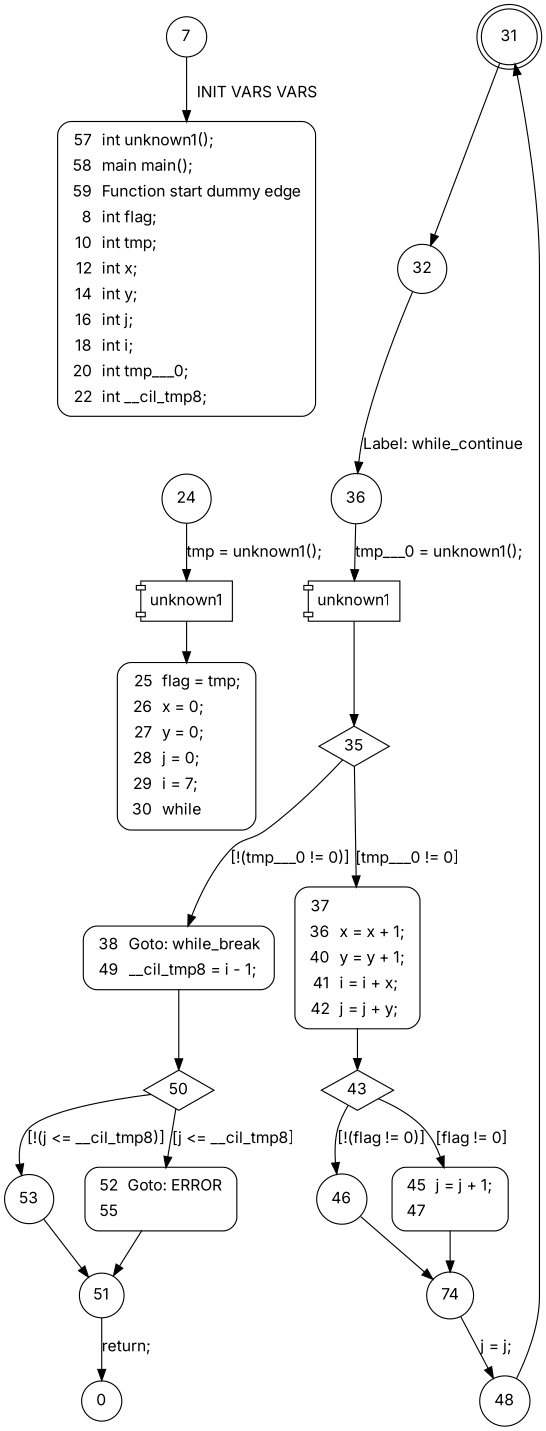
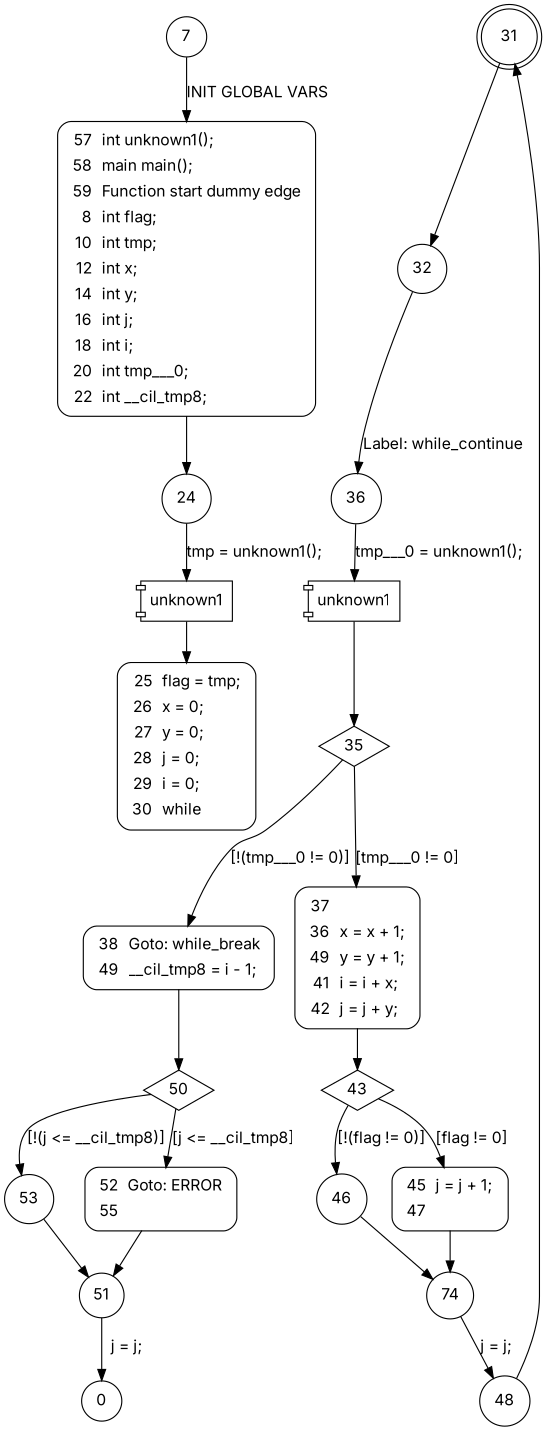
(258, 93) -> (258, 93)
none -> (187, 439)
(180, 784) -> (181, 784)
(320, 958) -> (320, 958)
(127, 1347) -> (127, 1347)
